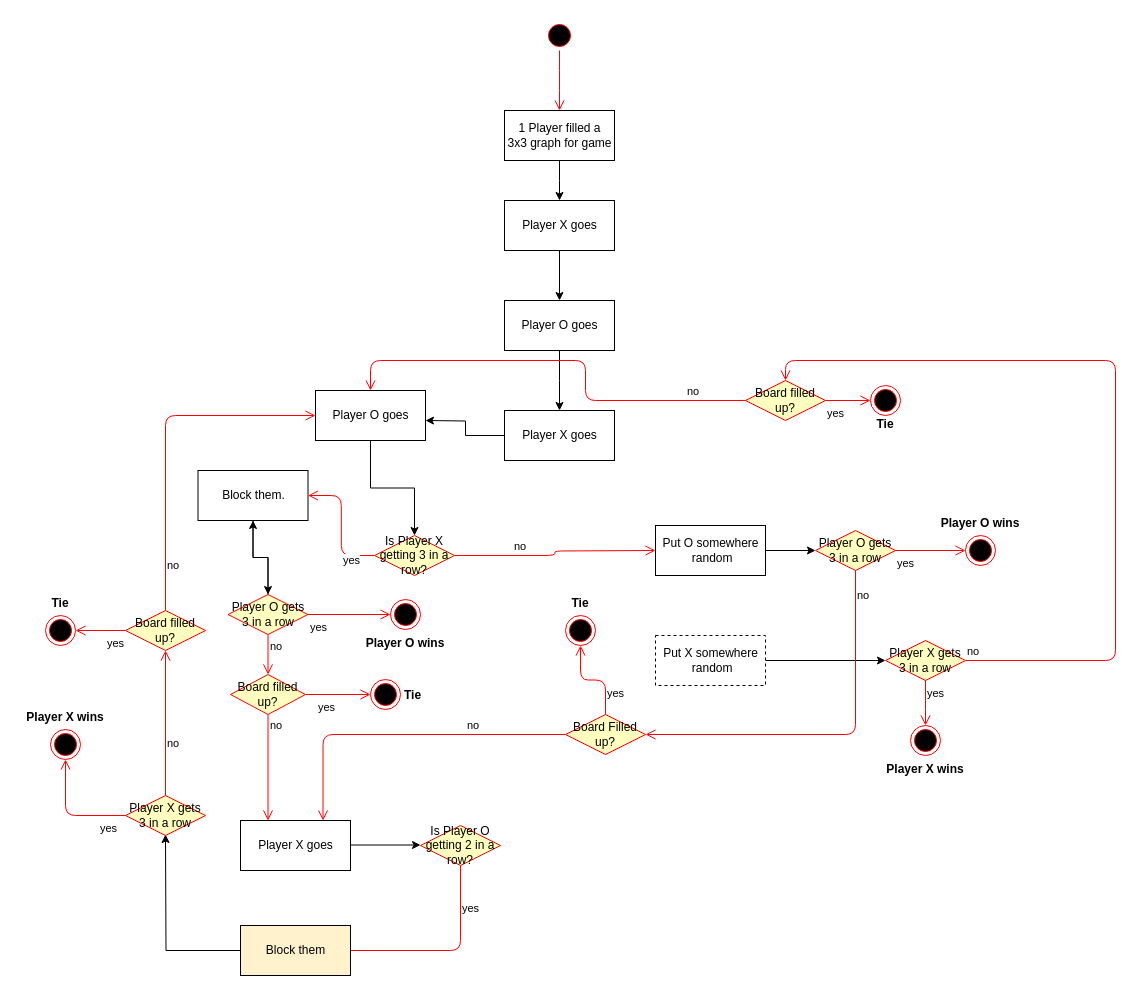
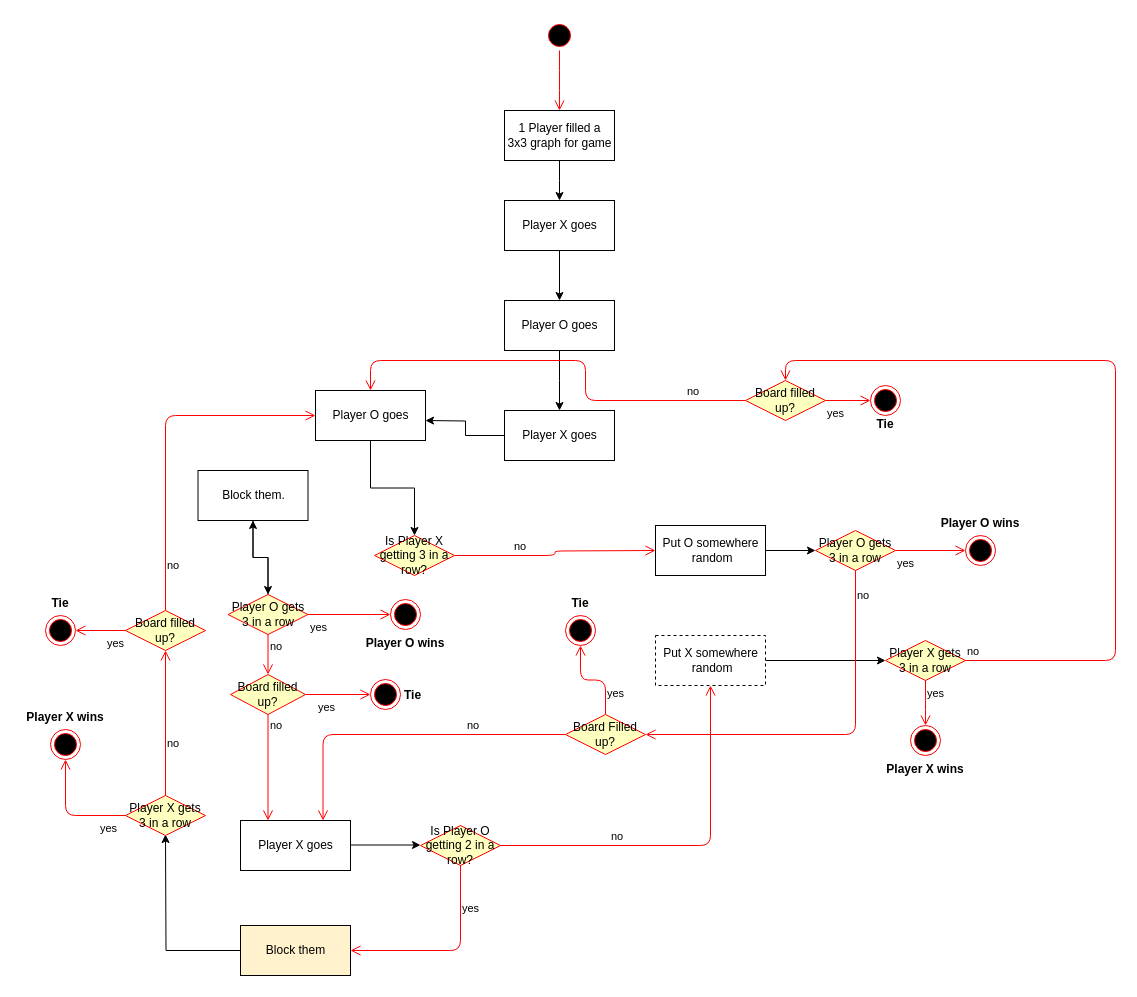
(341, 527) -> none
none -> (679, 846)
(356, 951) -> (356, 951)
